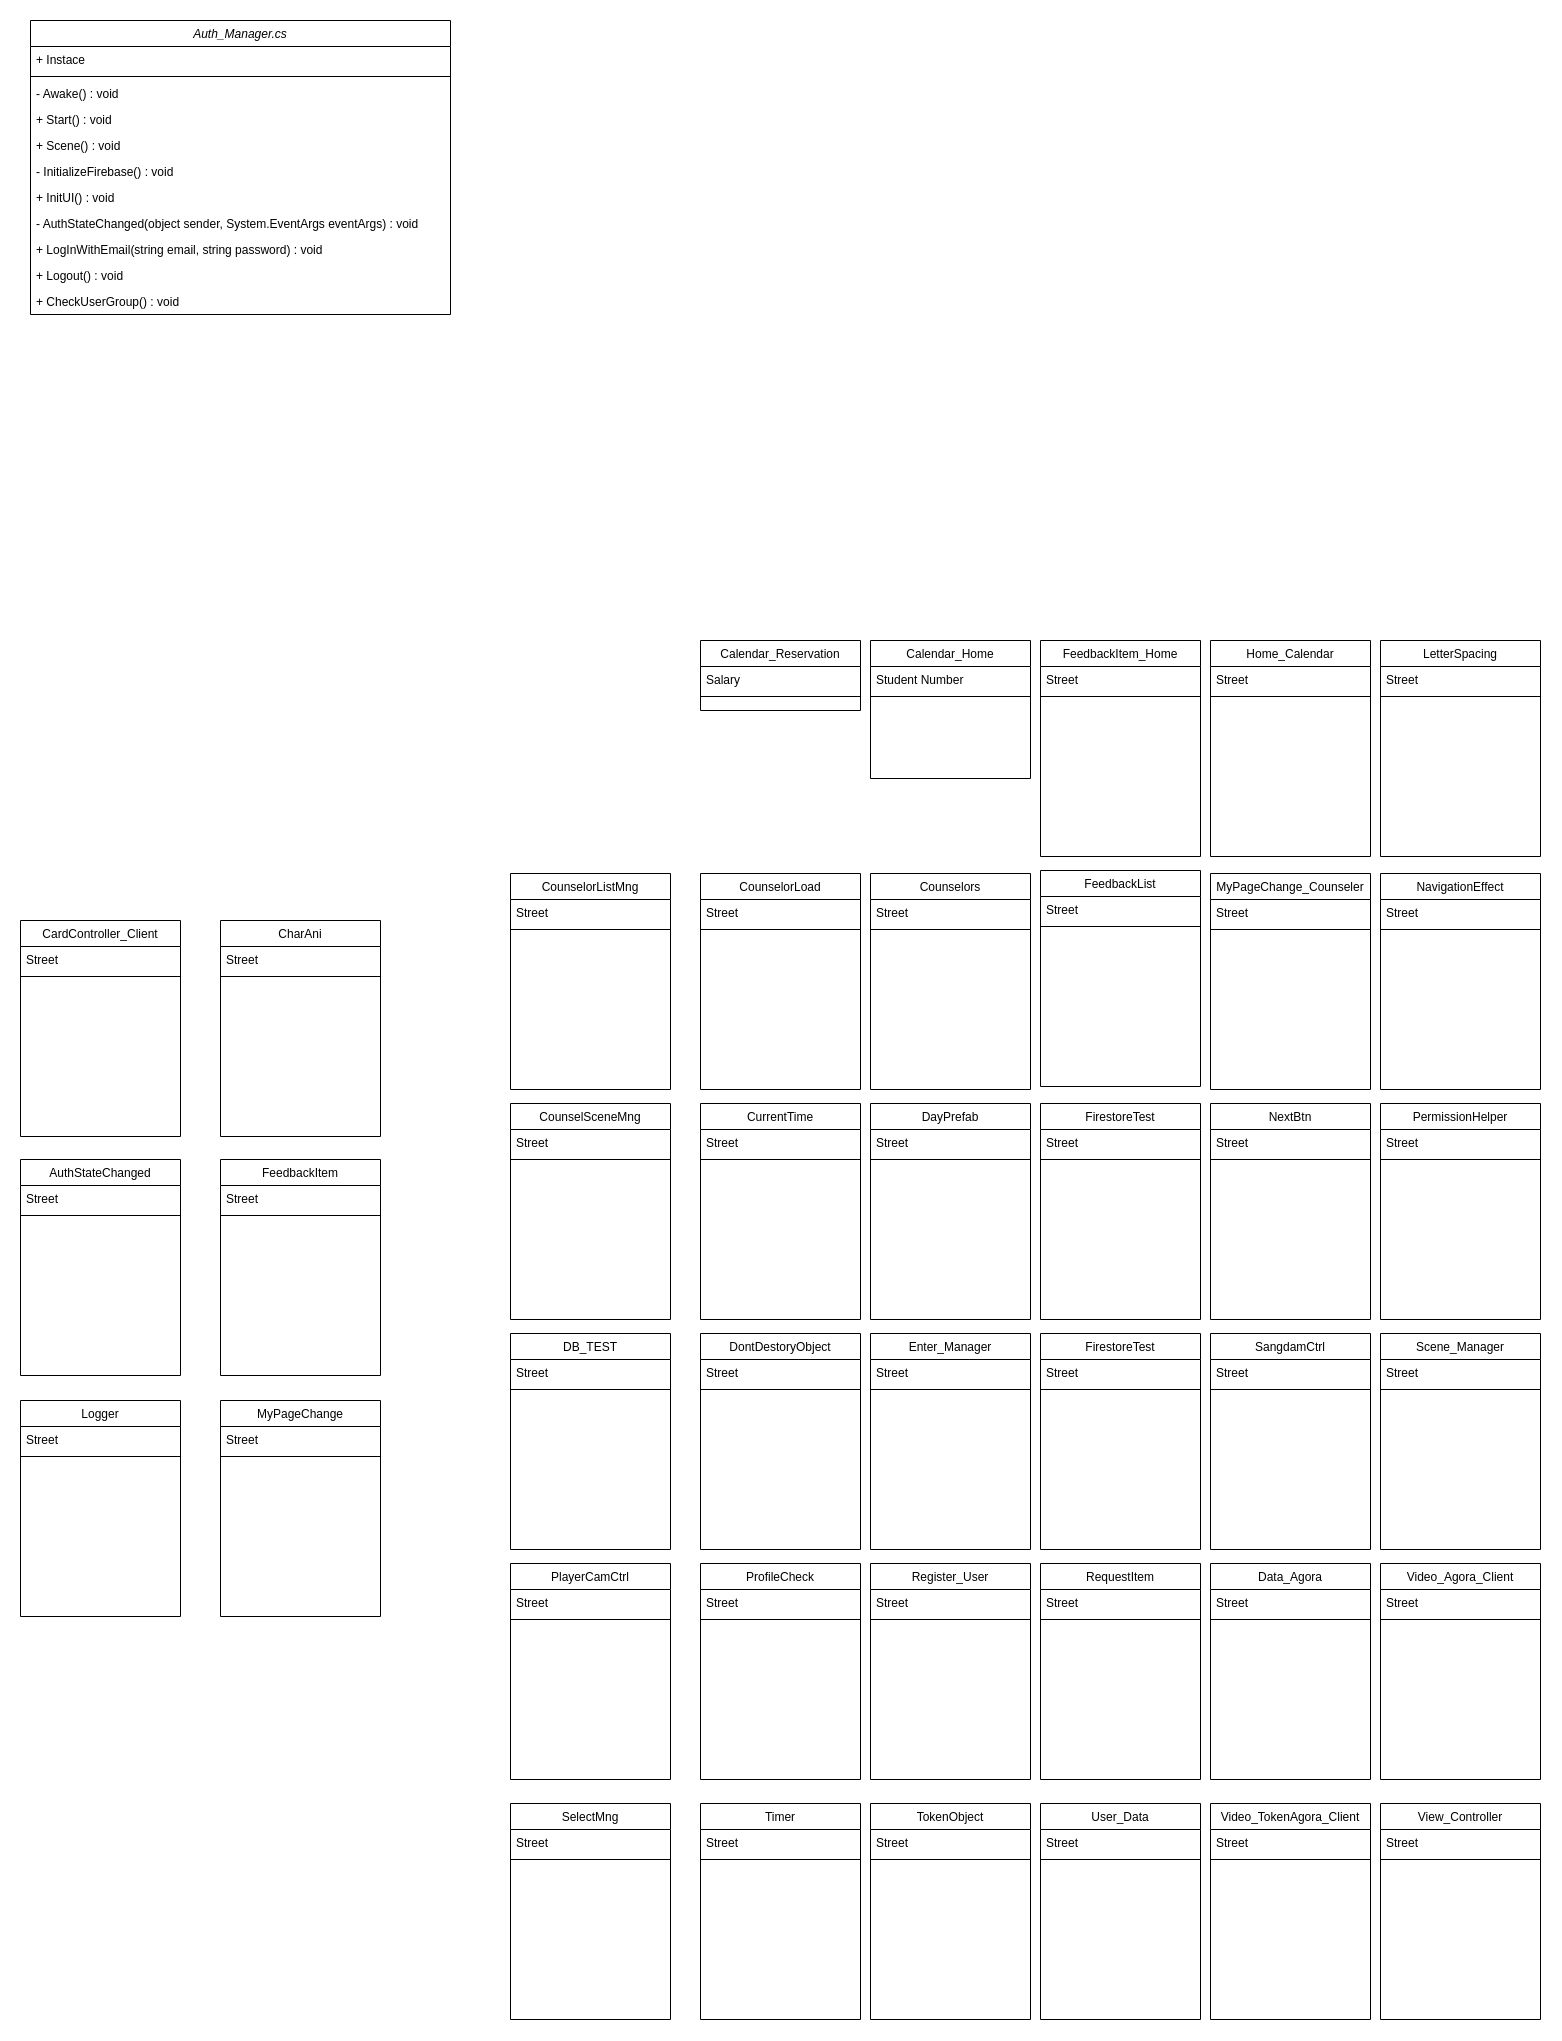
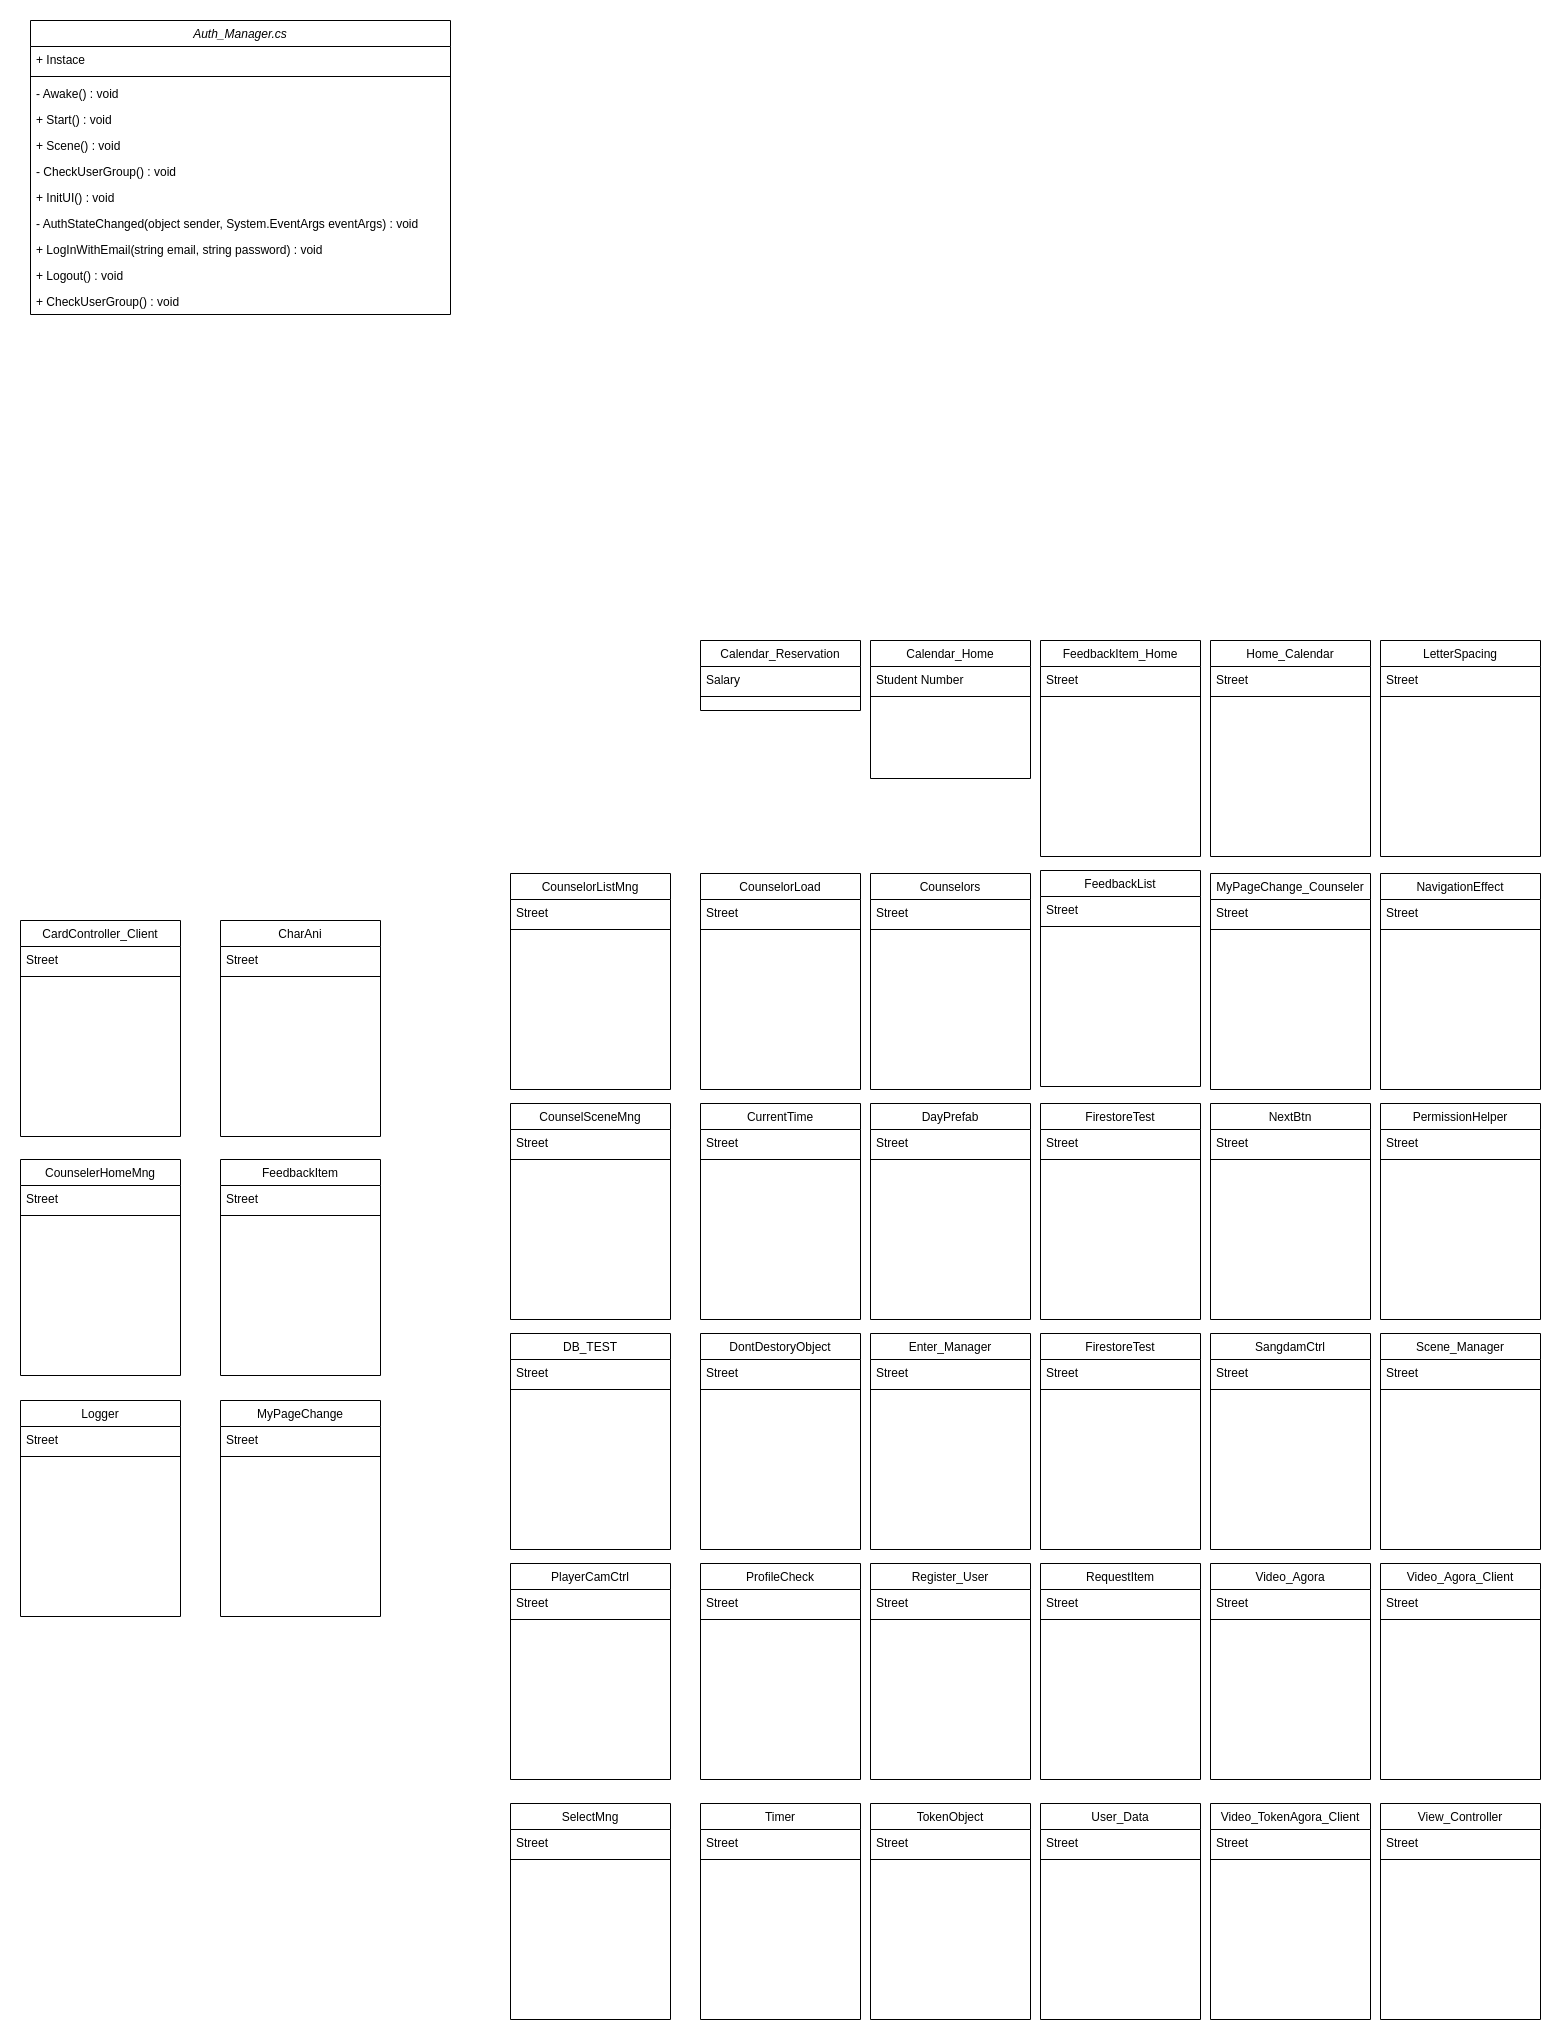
(118, 172) -> (112, 172)
(100, 1173) -> (100, 1173)
(1290, 1577) -> (1290, 1577)
